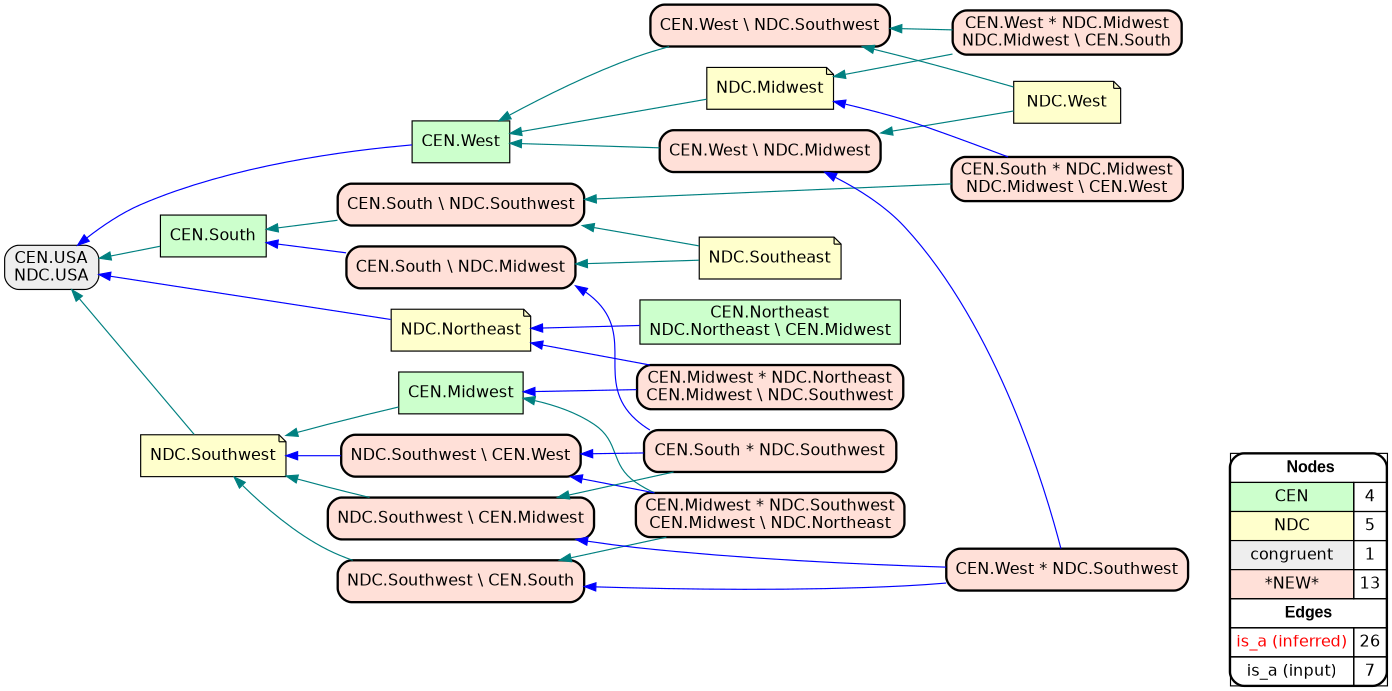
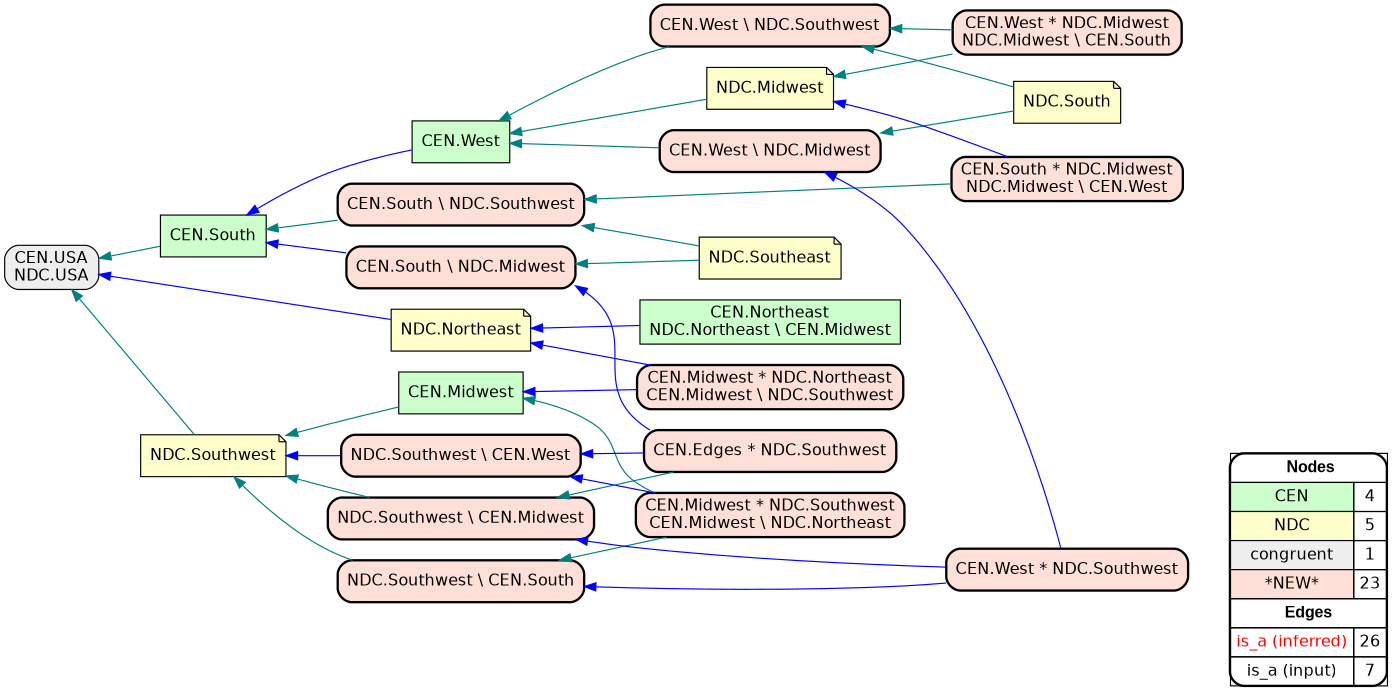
(1067, 102) -> (1067, 102)
(243, 172) -> (332, 172)
(770, 451) -> (770, 451)
(1371, 584) -> (1371, 584)
